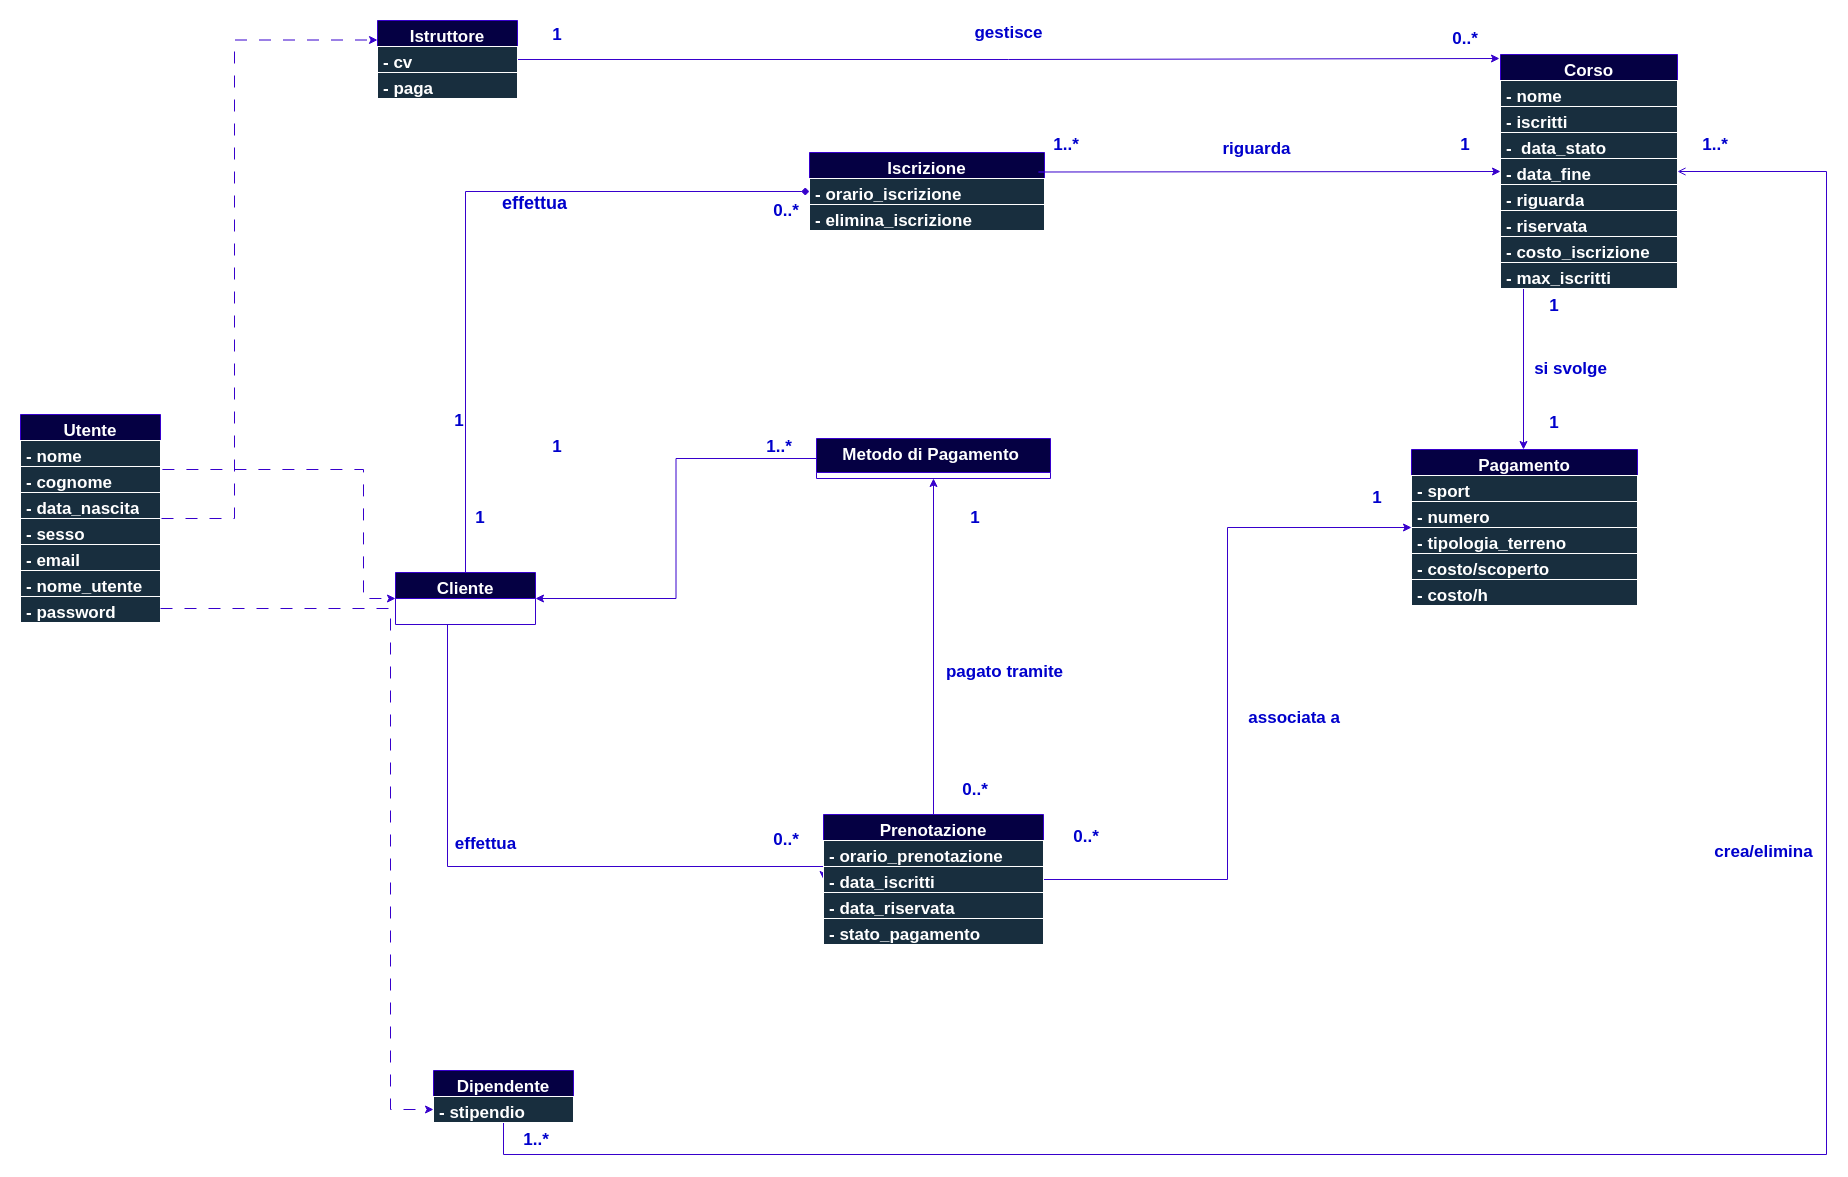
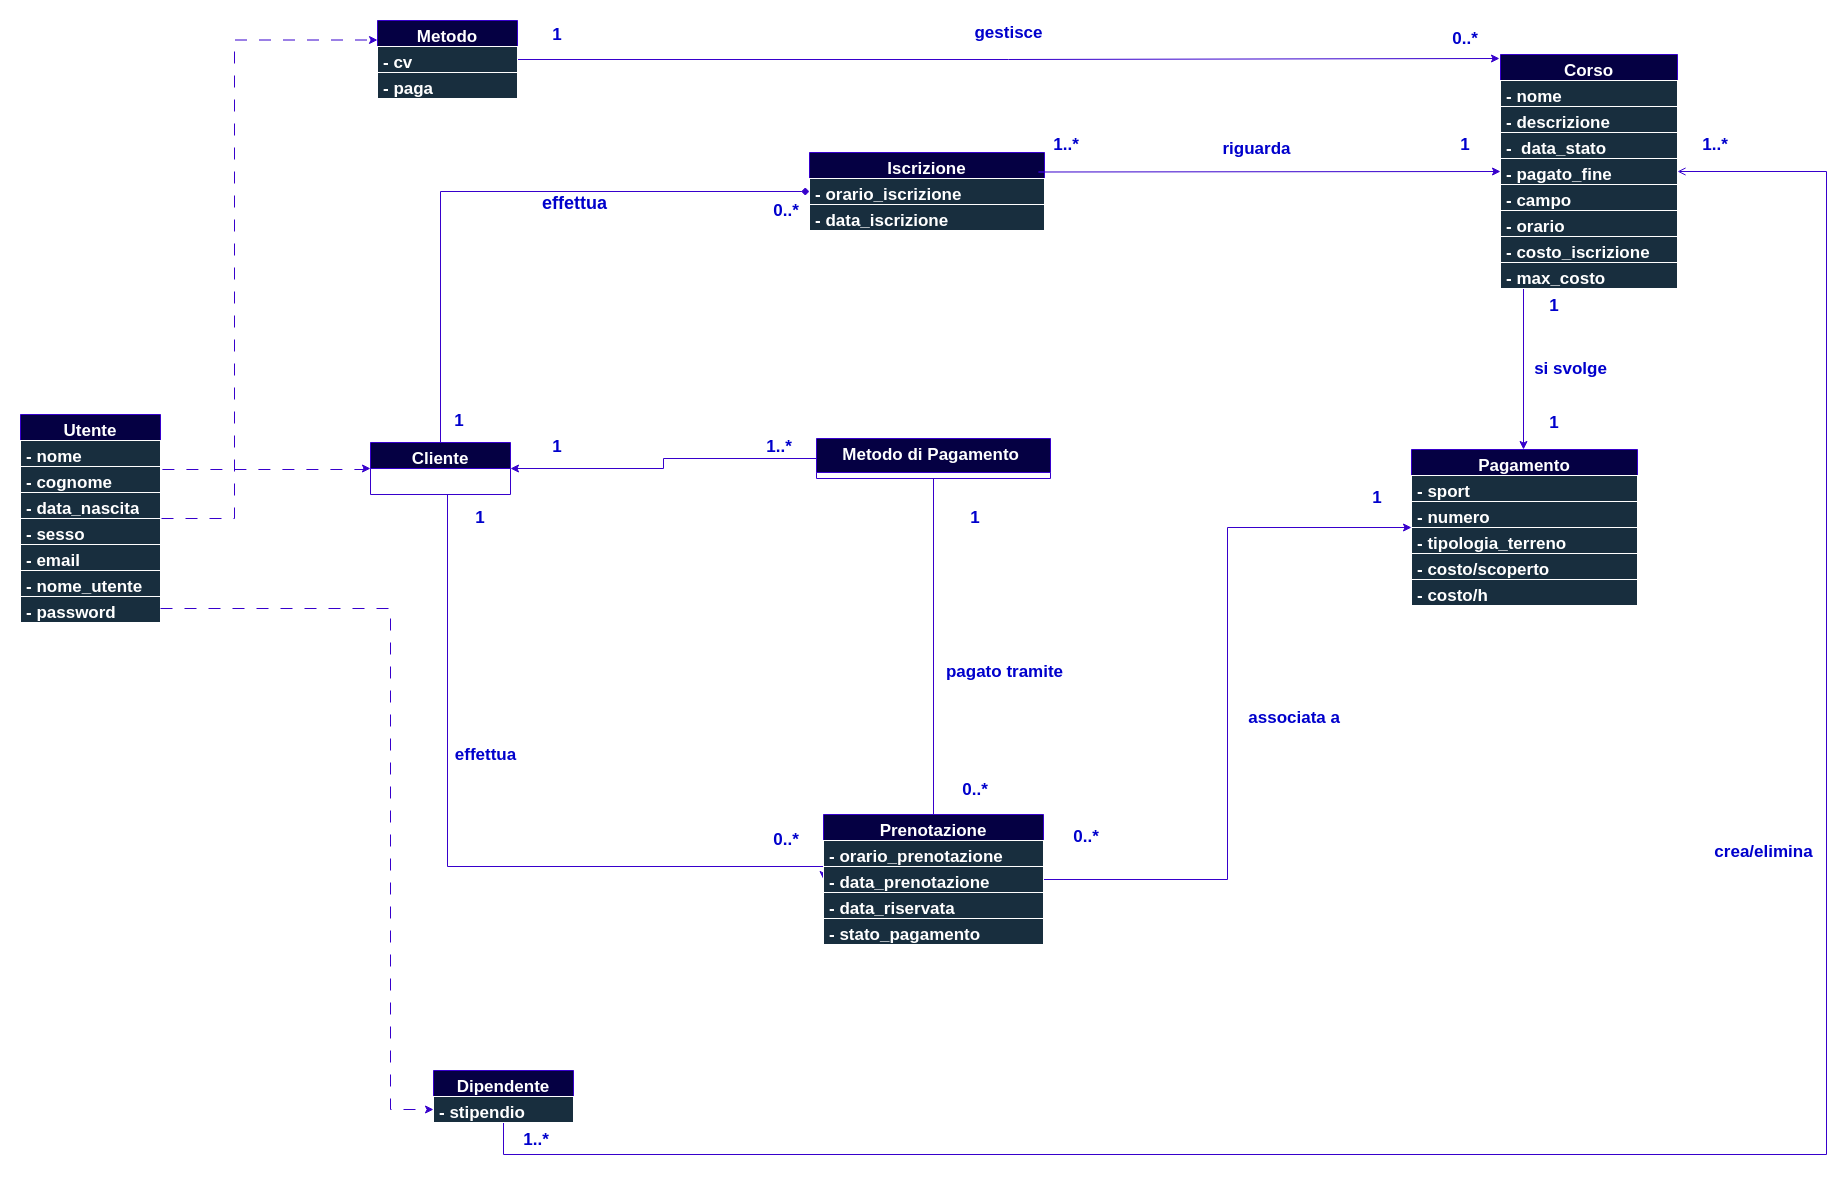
(448, 38) -> (448, 38)
(1545, 124) -> (1562, 124)
(1554, 176) -> (1564, 176)
(1550, 202) -> (1538, 202)
(895, 222) -> (888, 222)
(1554, 228) -> (1540, 228)
(1564, 280) -> (1557, 280)
(934, 487) -> (934, 485)
(466, 599) -> (441, 469)
(892, 884) -> (916, 884)
